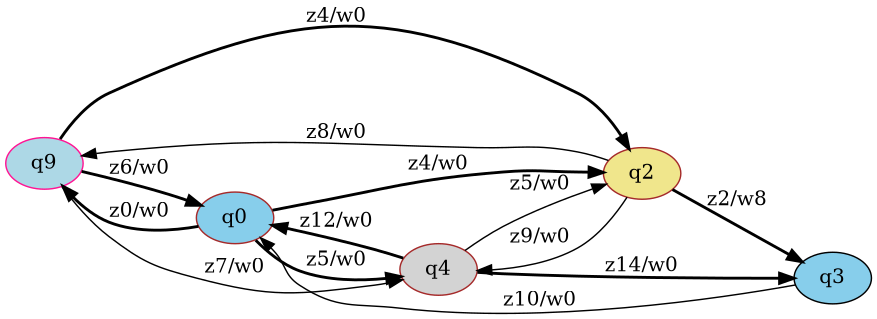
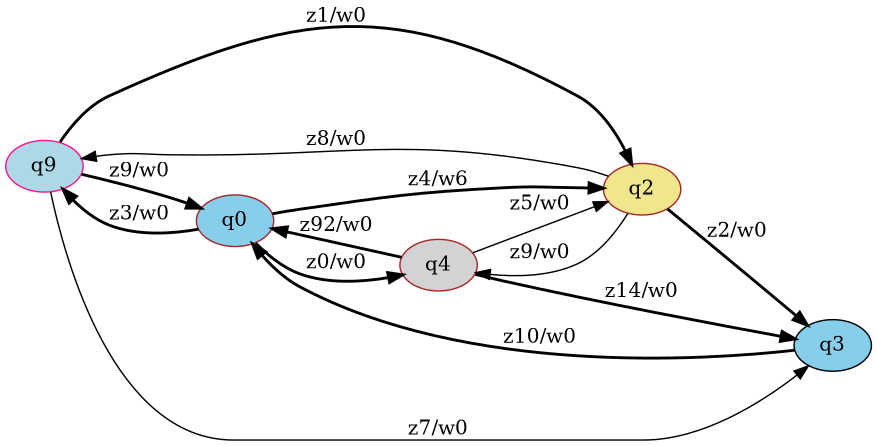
(337, 16) -> (337, 16)
(439, 164) -> (439, 180)
(140, 168) -> (140, 171)
(737, 200) -> (737, 231)
(140, 211) -> (140, 214)
(337, 221) -> (337, 226)
(337, 260) -> (337, 263)
(210, 281) -> (358, 440)
(522, 313) -> (517, 350)
